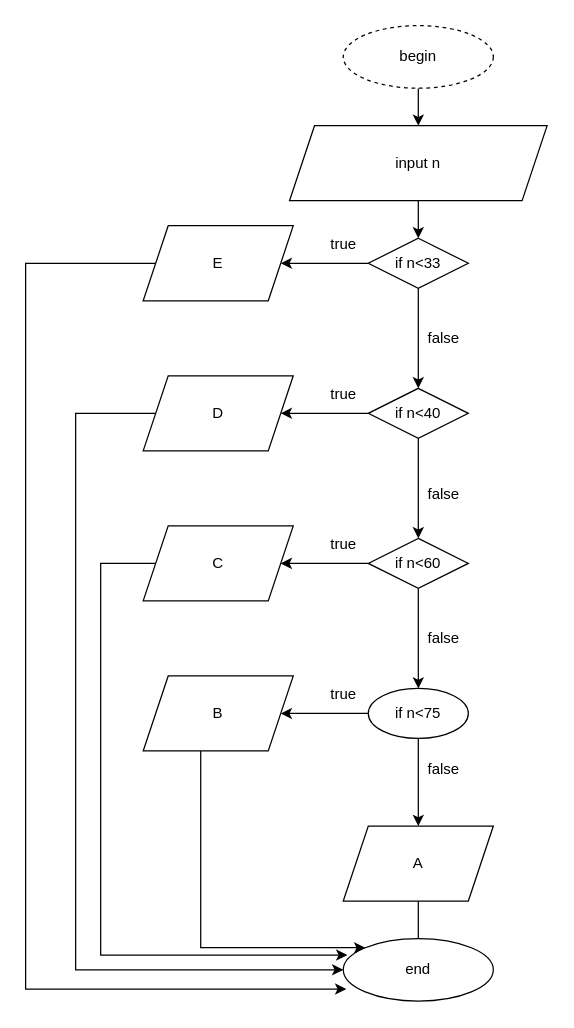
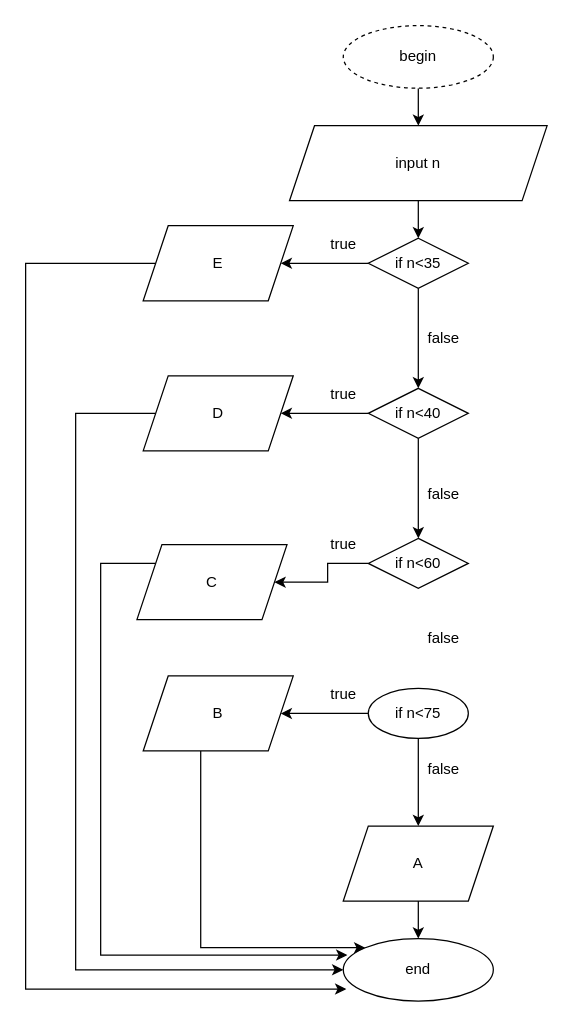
(418, 263) -> (418, 263)
(218, 563) -> (212, 582)
(418, 634) -> none
(418, 932) -> (418, 928)
